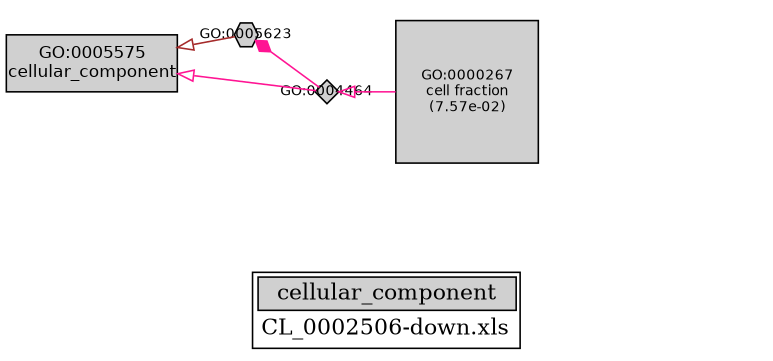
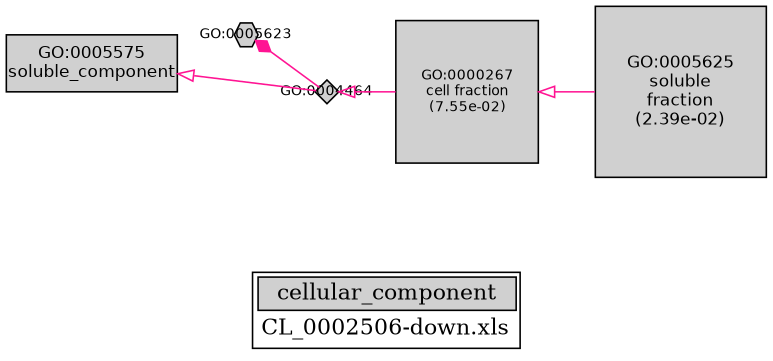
(214, 41) -> none
(93, 72) -> (92, 72)
none -> (681, 92)
(468, 107) -> (468, 107)
